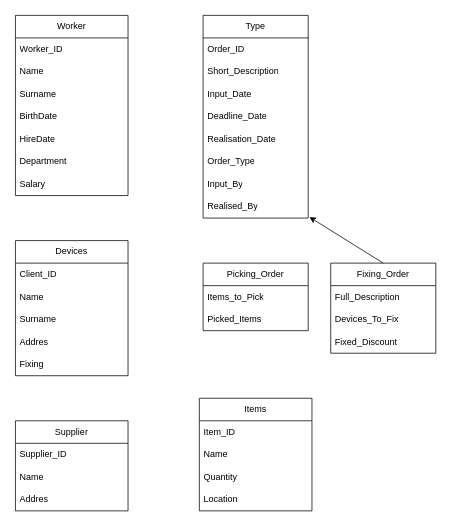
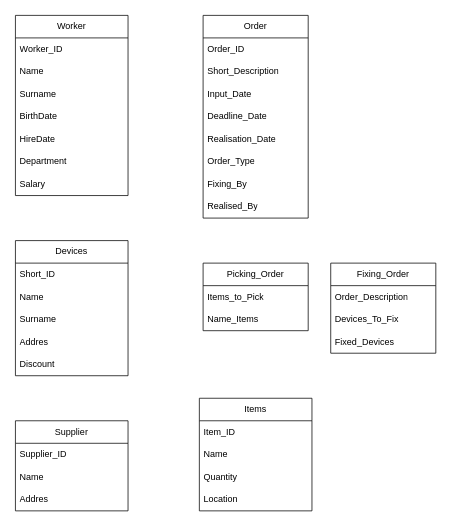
(255, 27) -> (255, 27)
(228, 184) -> (228, 184)
(348, 241) -> none
(40, 274) -> (40, 274)
(371, 297) -> (375, 297)
(236, 319) -> (233, 319)
(368, 342) -> (365, 342)
(33, 364) -> (39, 364)
